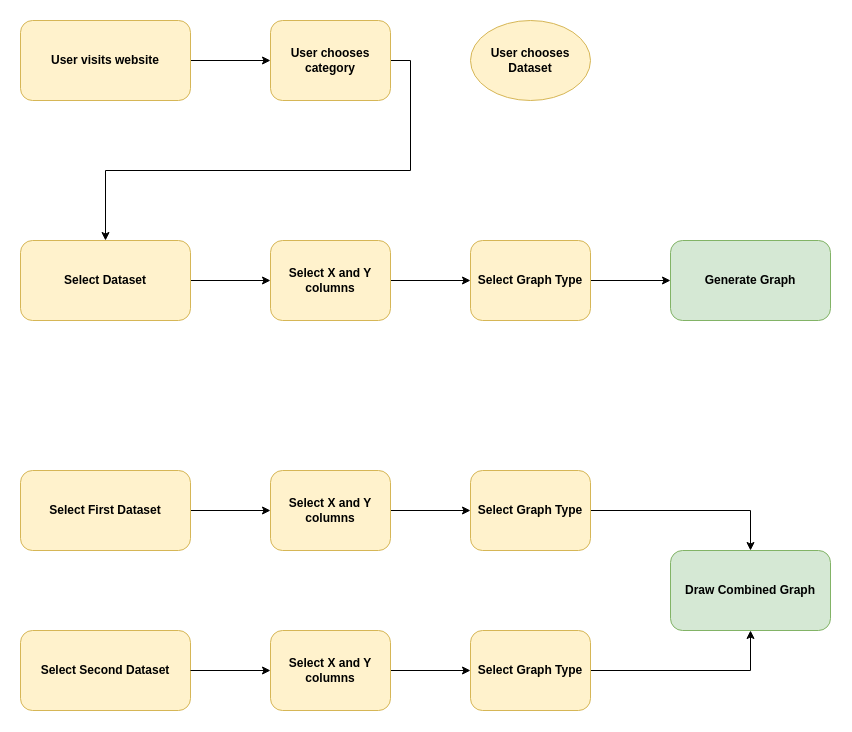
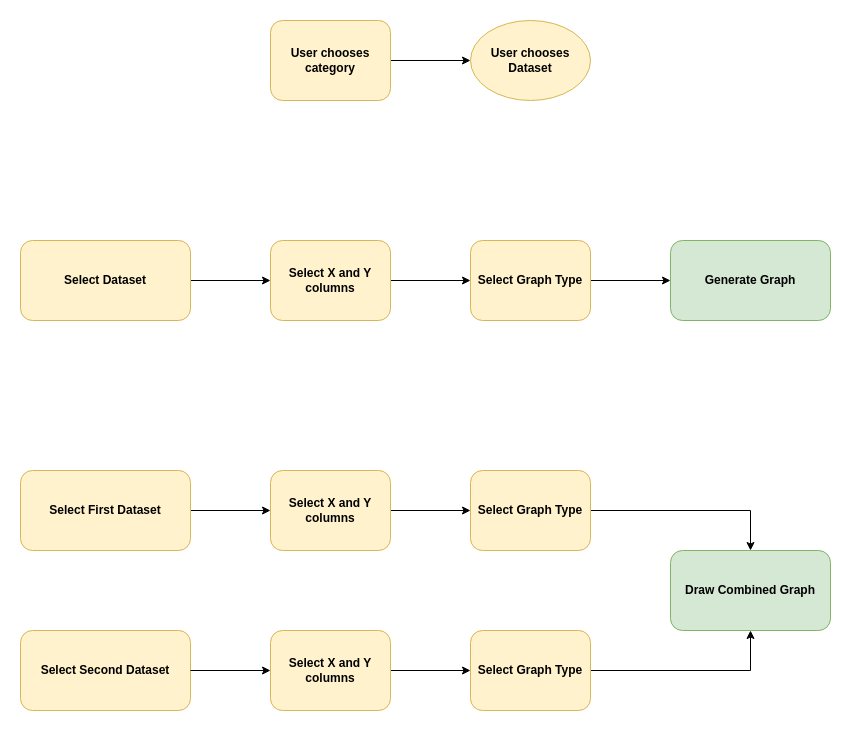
(106, 61) -> none
(227, 61) -> none
(284, 171) -> (436, 61)
